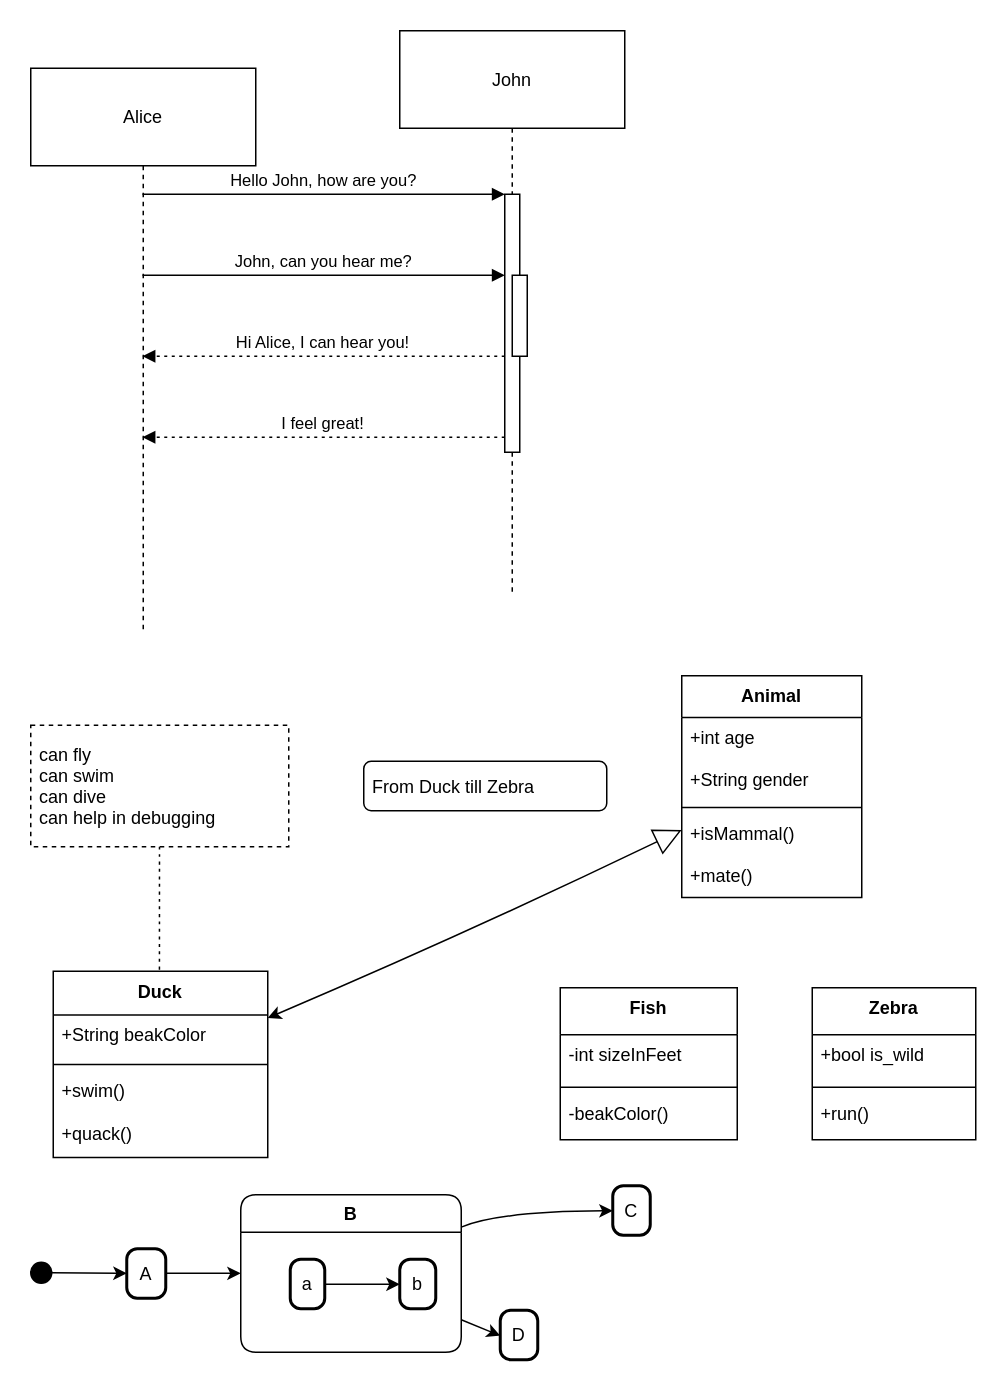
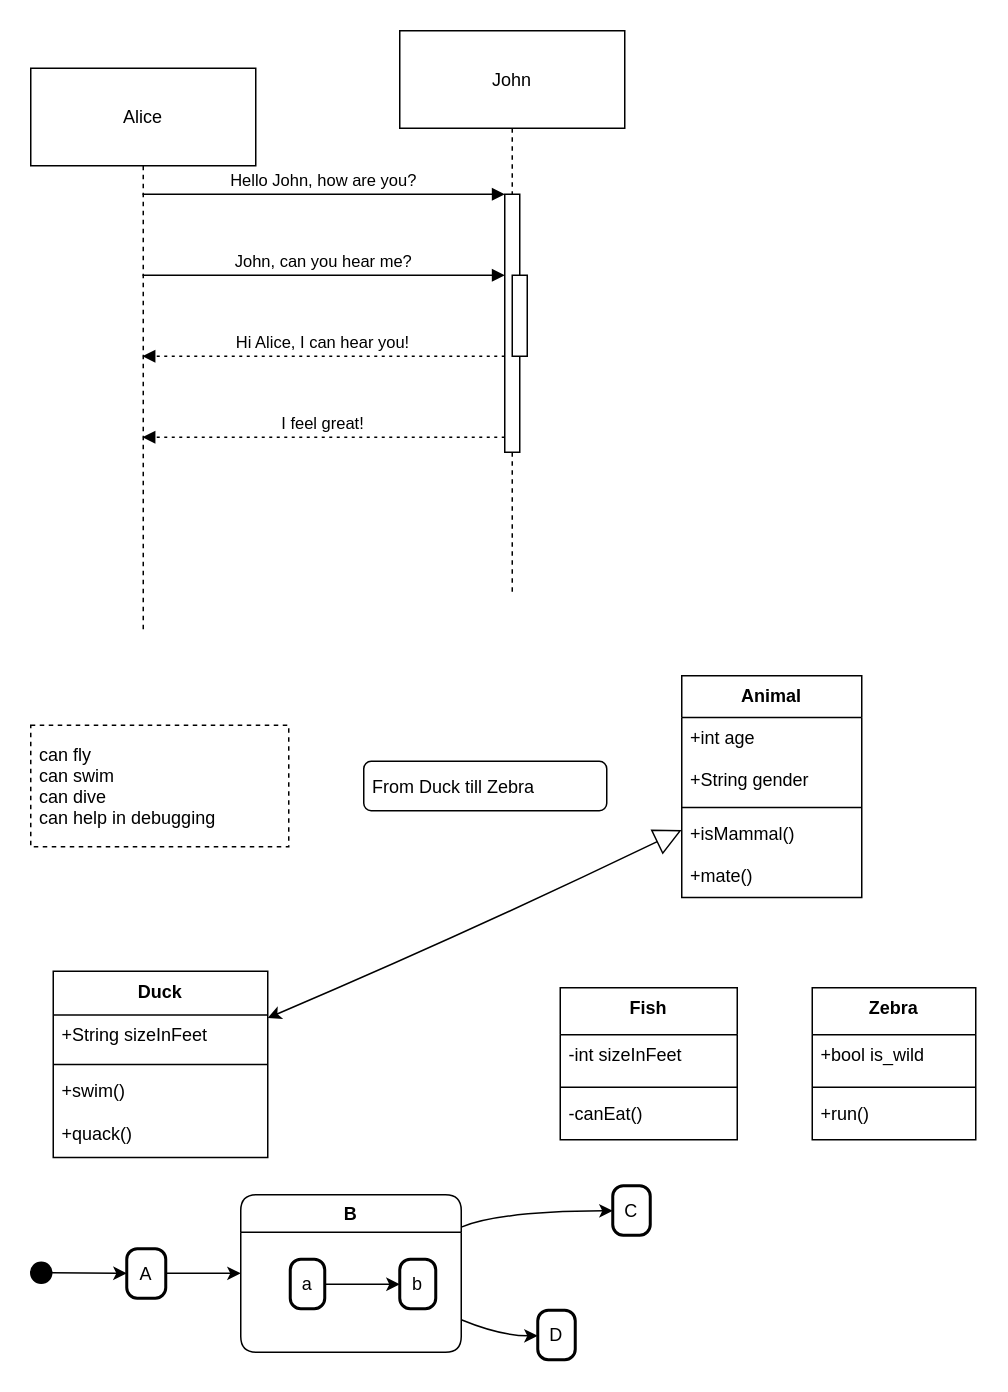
(159, 910) -> none
(140, 1035) -> (145, 1035)
(627, 1114) -> (614, 1114)
(519, 1335) -> (557, 1335)
